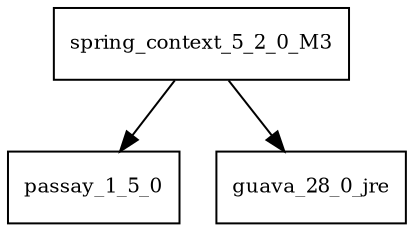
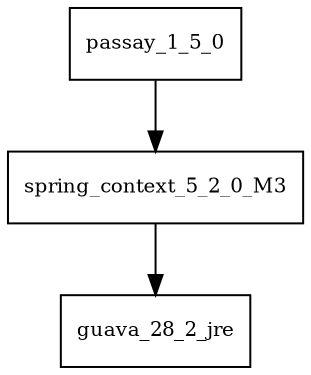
(154, 108) -> (156, 106)
(311, 187) -> (156, 331)
